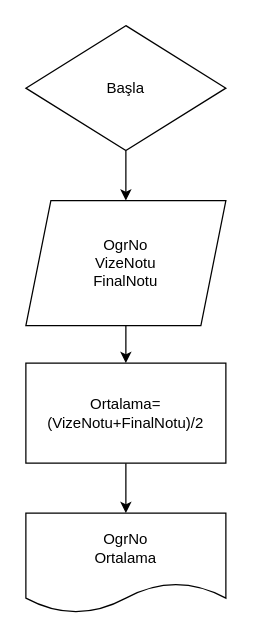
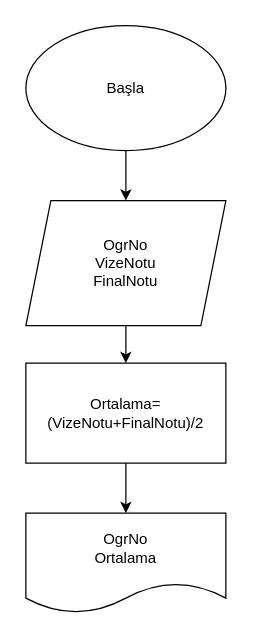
(126, 88) -> (126, 88)
